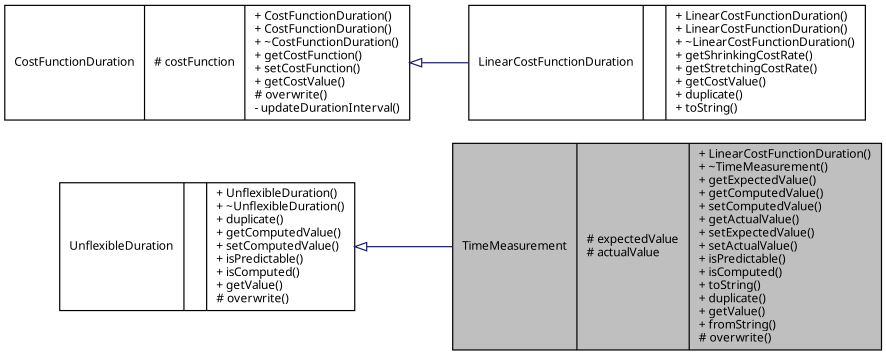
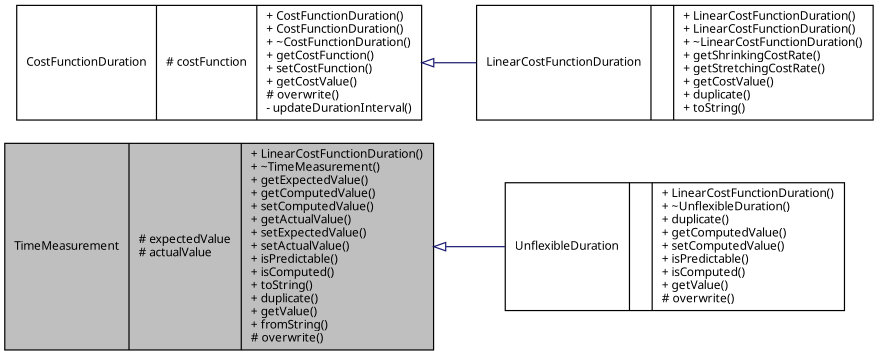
(277, 194) -> (748, 194)
(410, 247) -> (475, 247)
